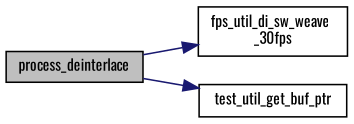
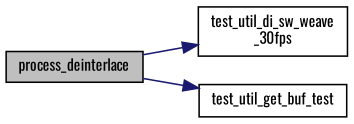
(273, 32) -> (273, 32)
(273, 101) -> (273, 101)
